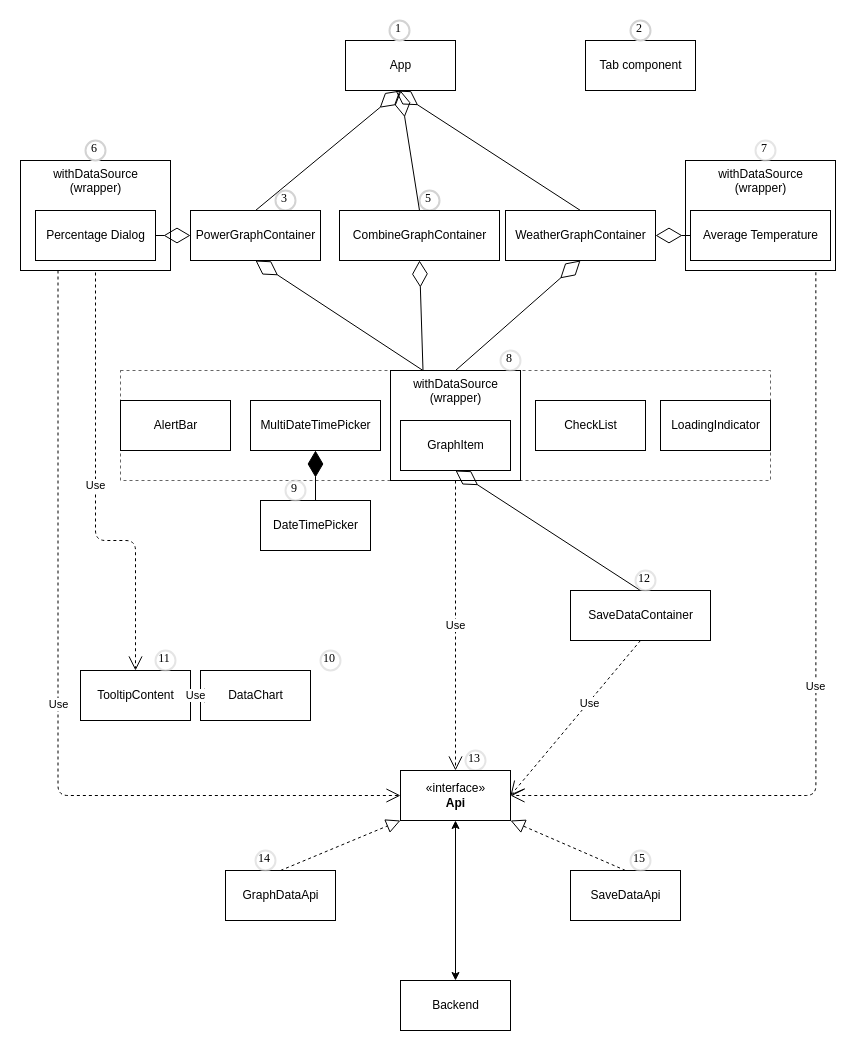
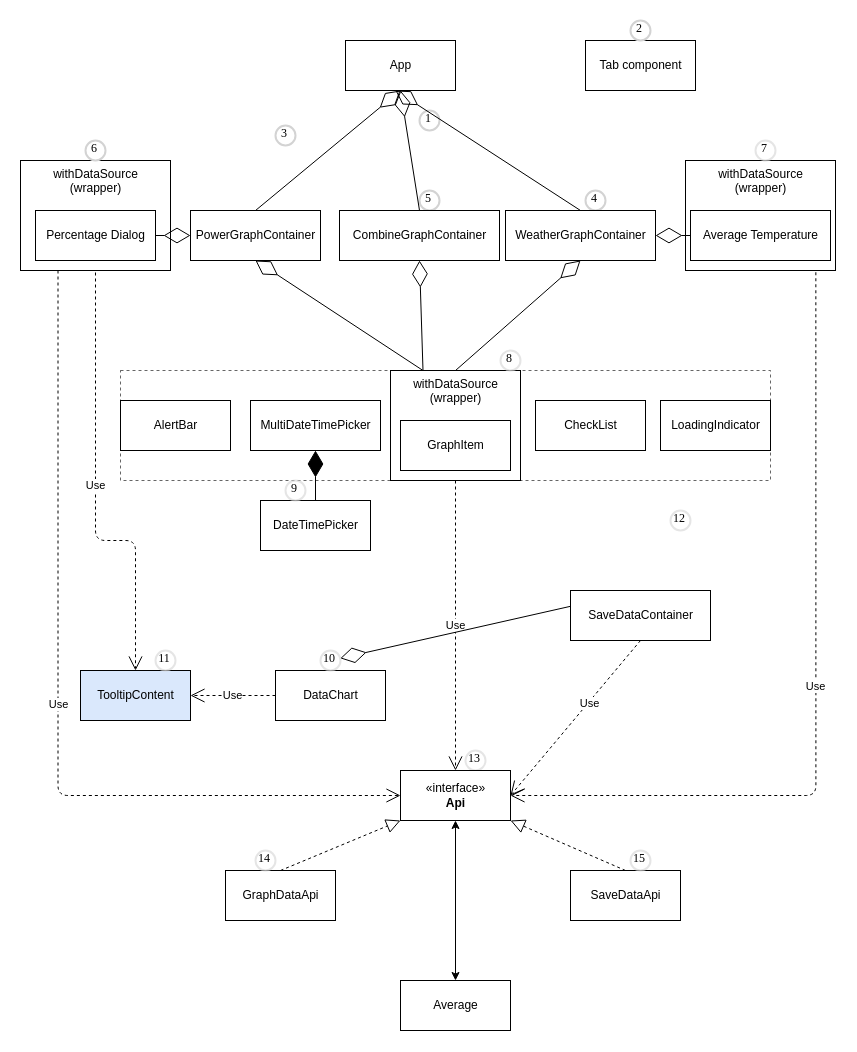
(400, 31) -> (430, 121)
(286, 201) -> (286, 136)
none -> (596, 201)
(559, 538) -> (468, 629)
(646, 581) -> (681, 521)
(136, 696) -> (136, 696)
(256, 696) -> (331, 696)
(456, 1006) -> (456, 1006)
